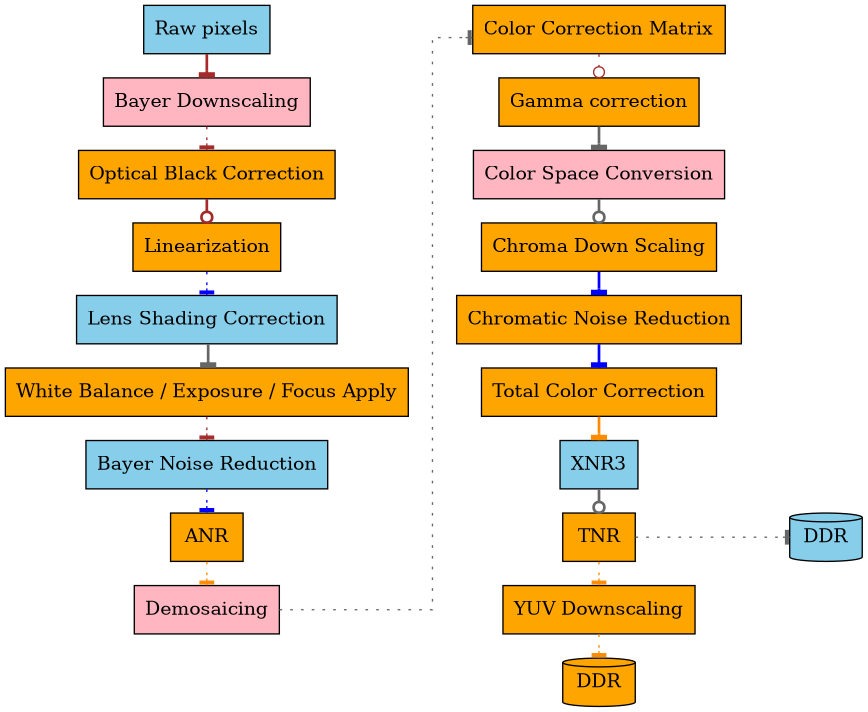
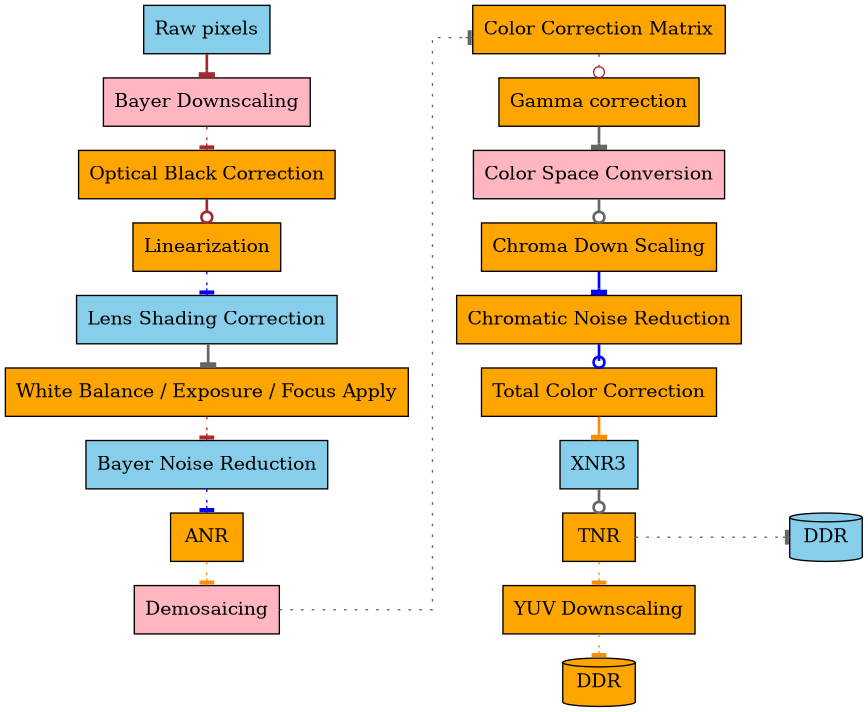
(599, 353) -> (599, 353)
